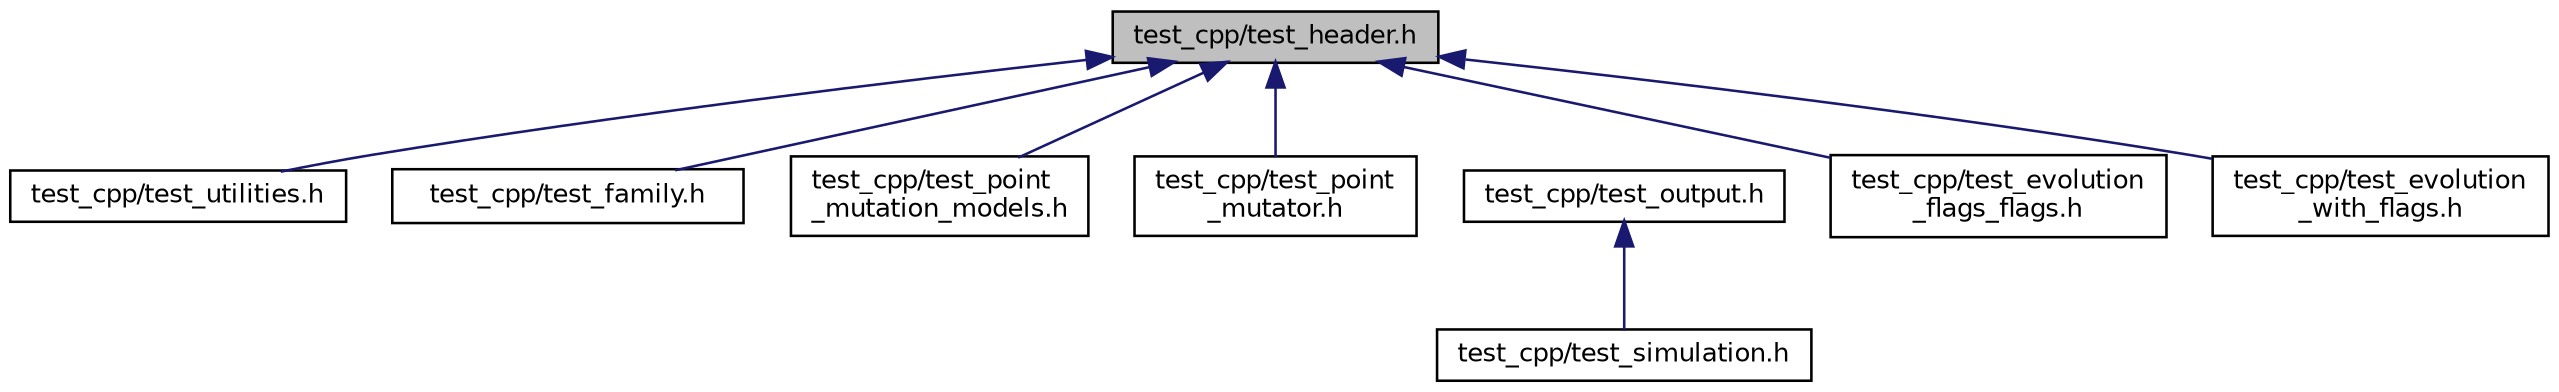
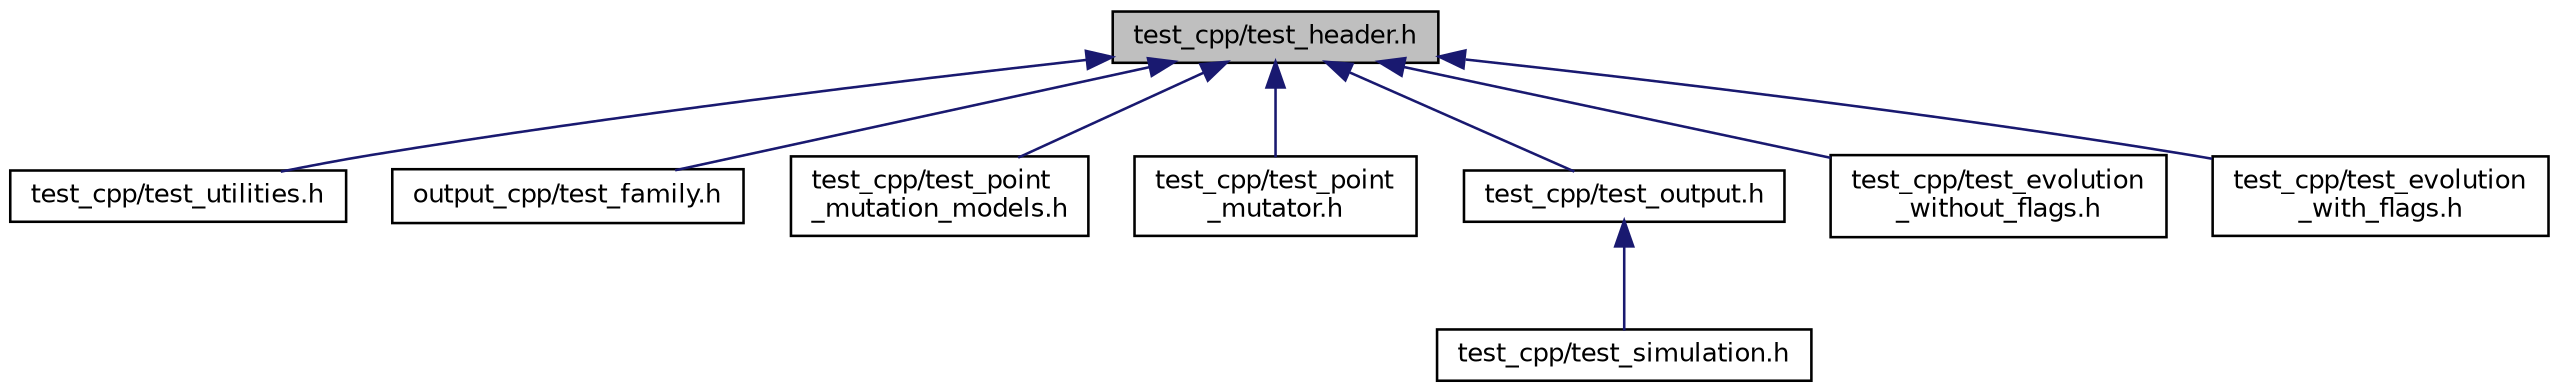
none -> (1462, 122)
(568, 196) -> (568, 196)
(1999, 196) -> (1999, 196)
